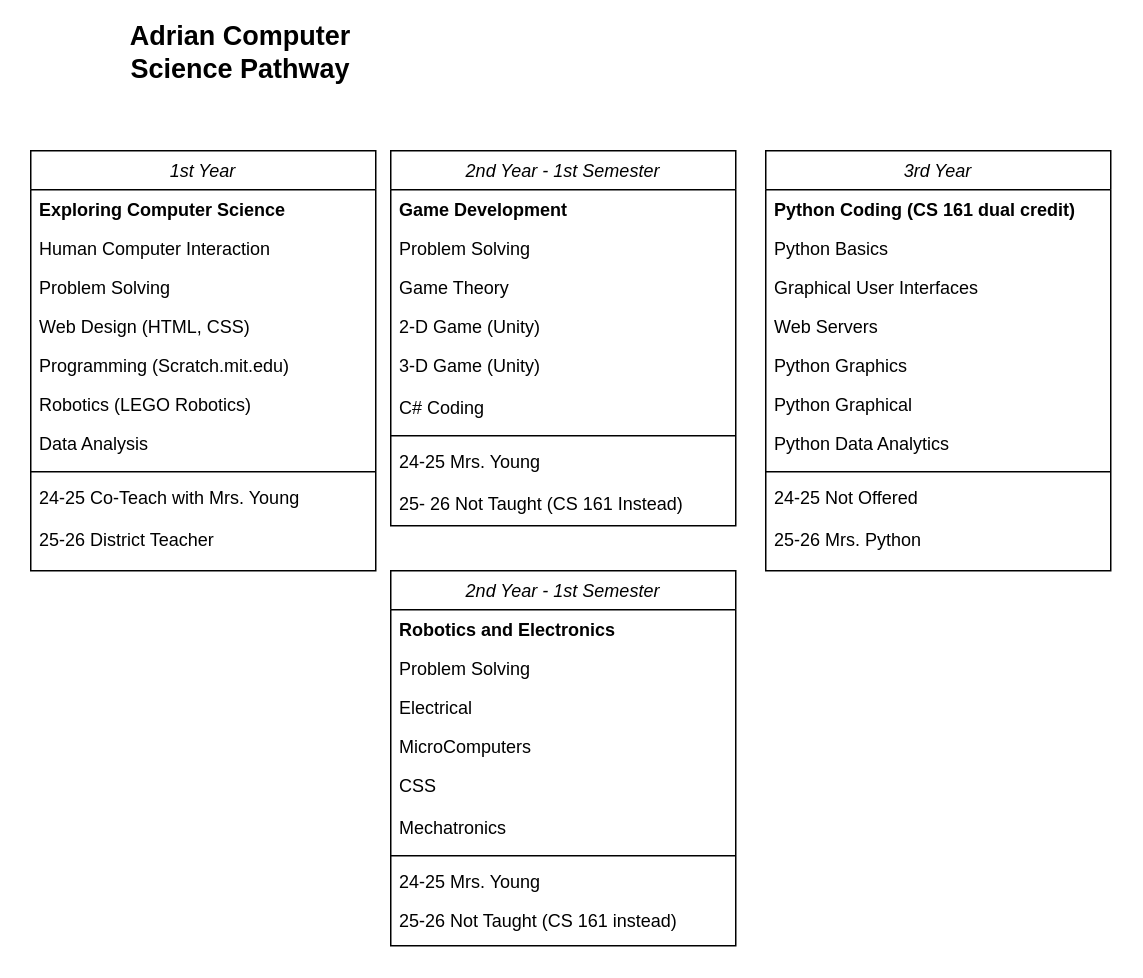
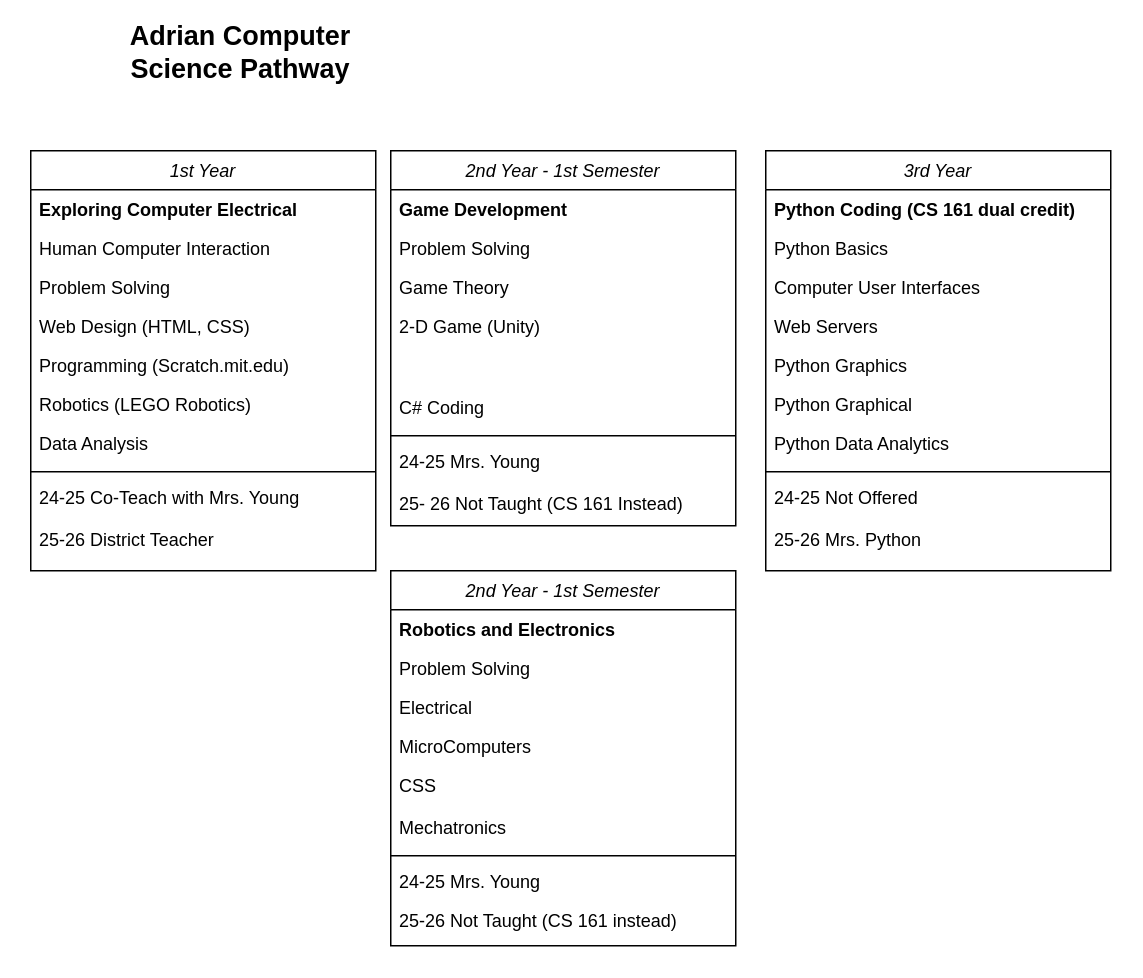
(158, 210) -> (169, 210)
(891, 288) -> (890, 288)
(563, 367) -> none
